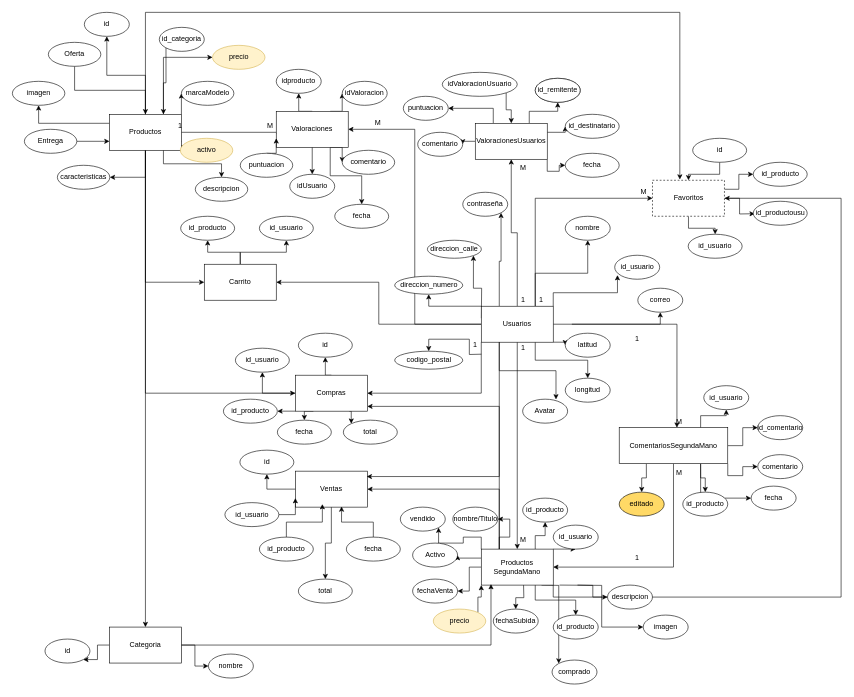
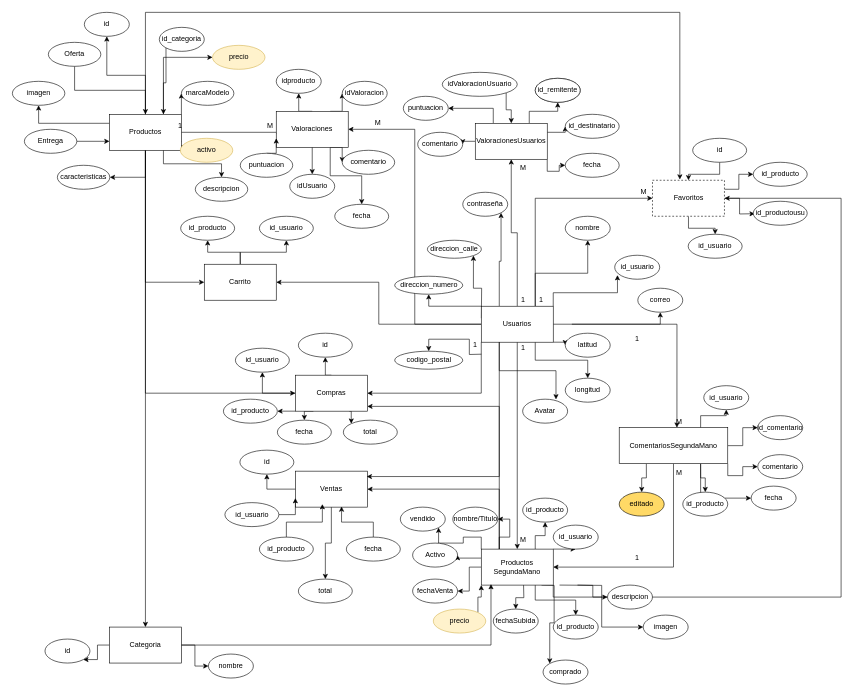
(575, 672) -> (566, 672)
